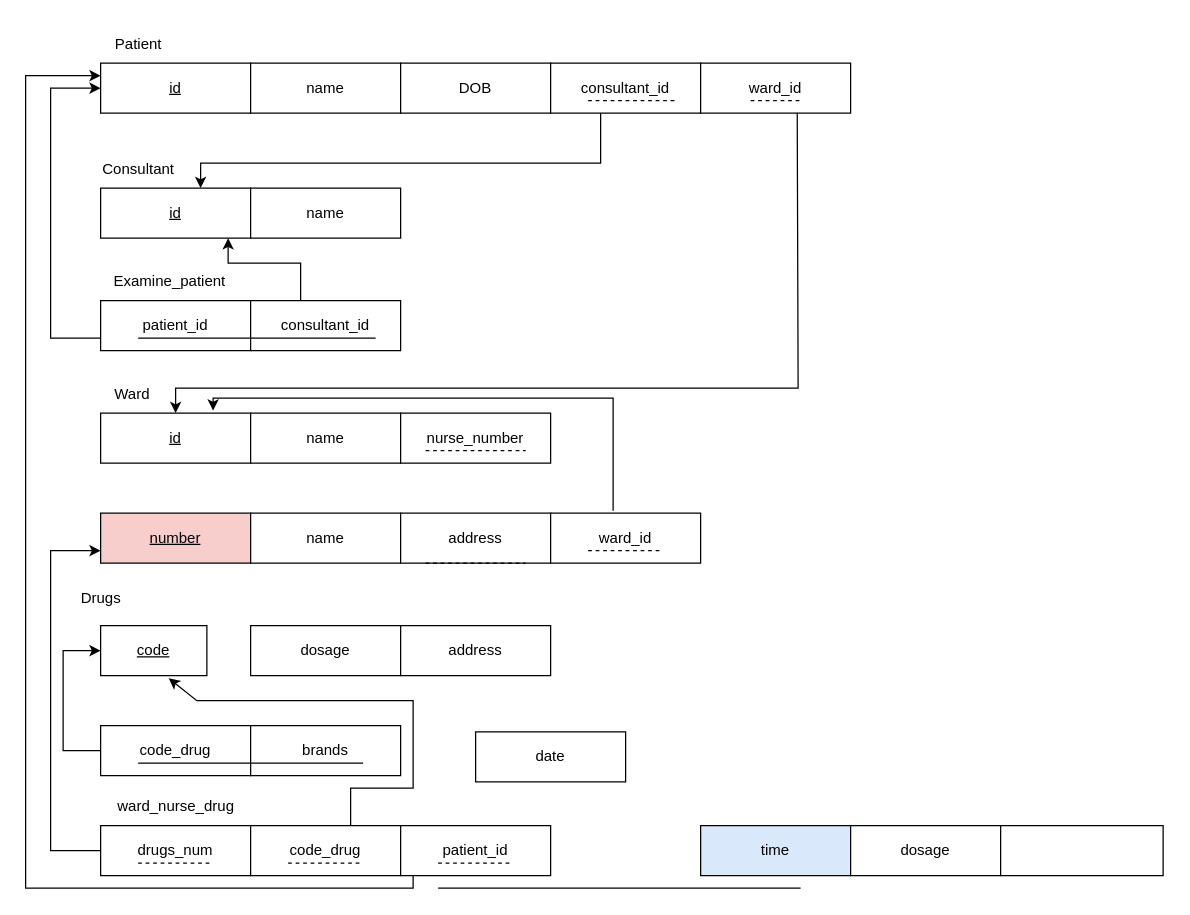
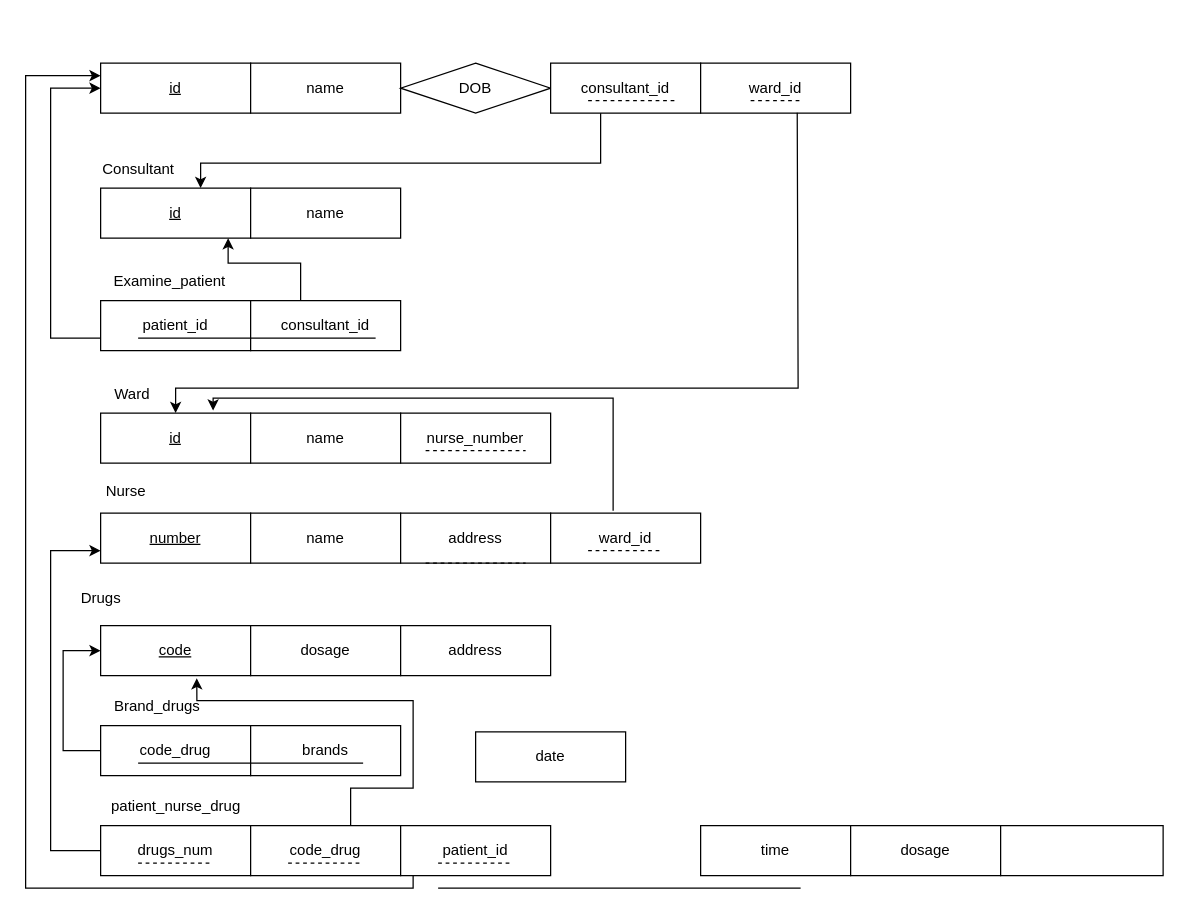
(138, 44) -> none
(476, 88) -> (476, 88)
none -> (126, 492)
(176, 538) -> (176, 538)
(154, 651) -> (176, 651)
none -> (157, 707)
(176, 807) -> (176, 807)
(776, 851) -> (776, 851)
